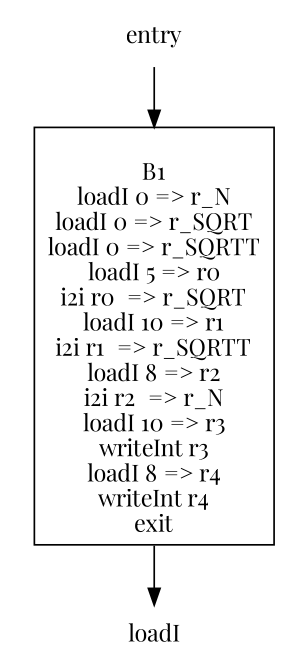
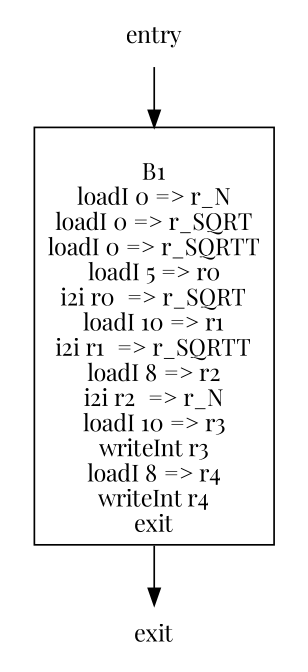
(154, 635) -> (154, 635)
